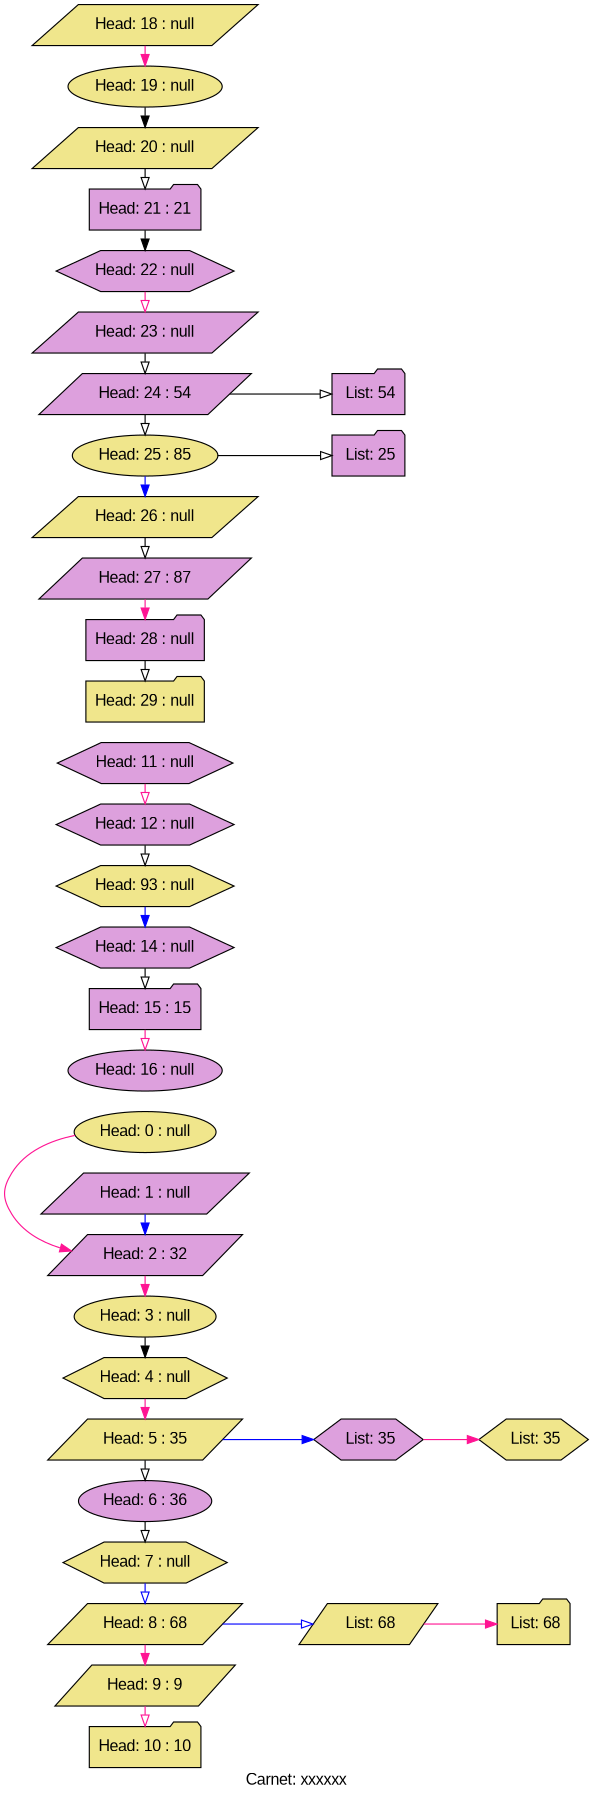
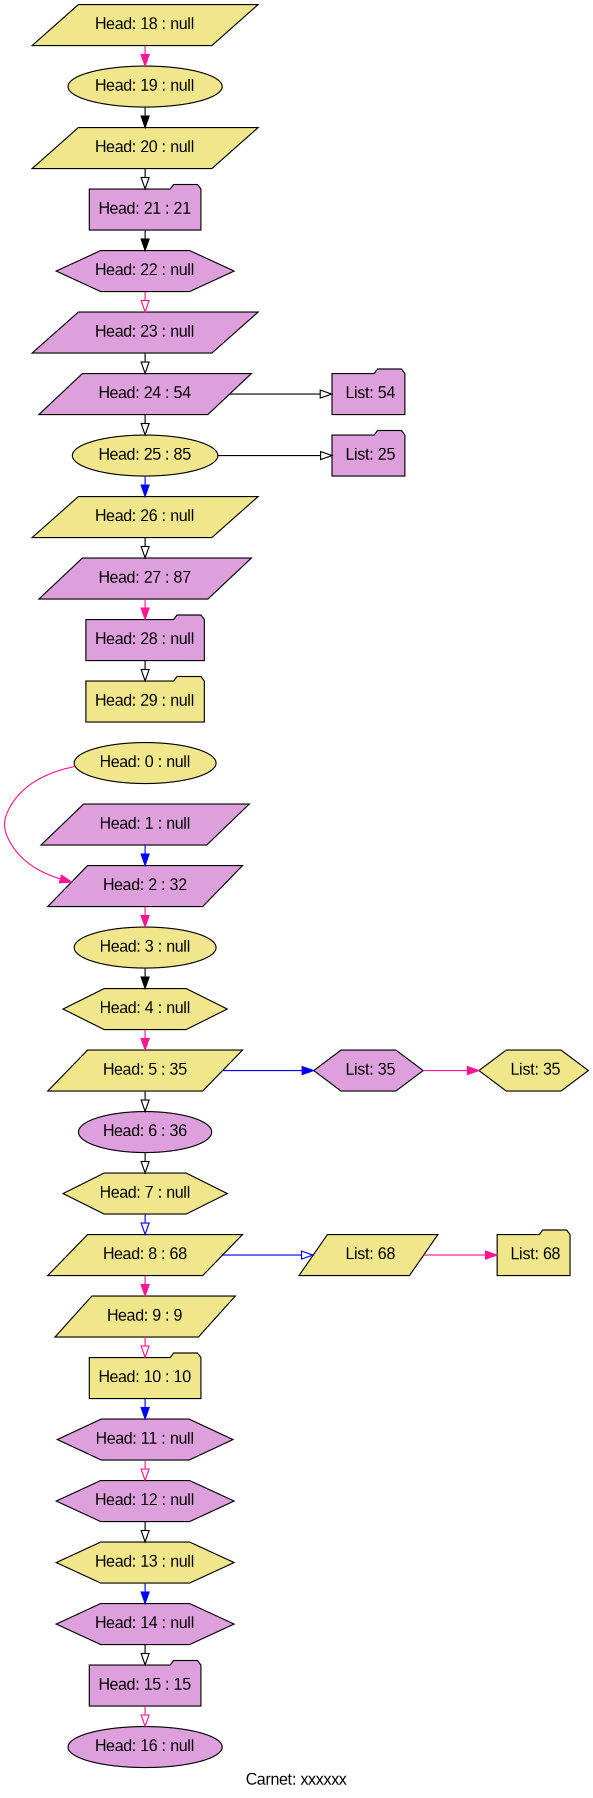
(145, 886) -> (145, 1563)
none -> (145, 1403)
